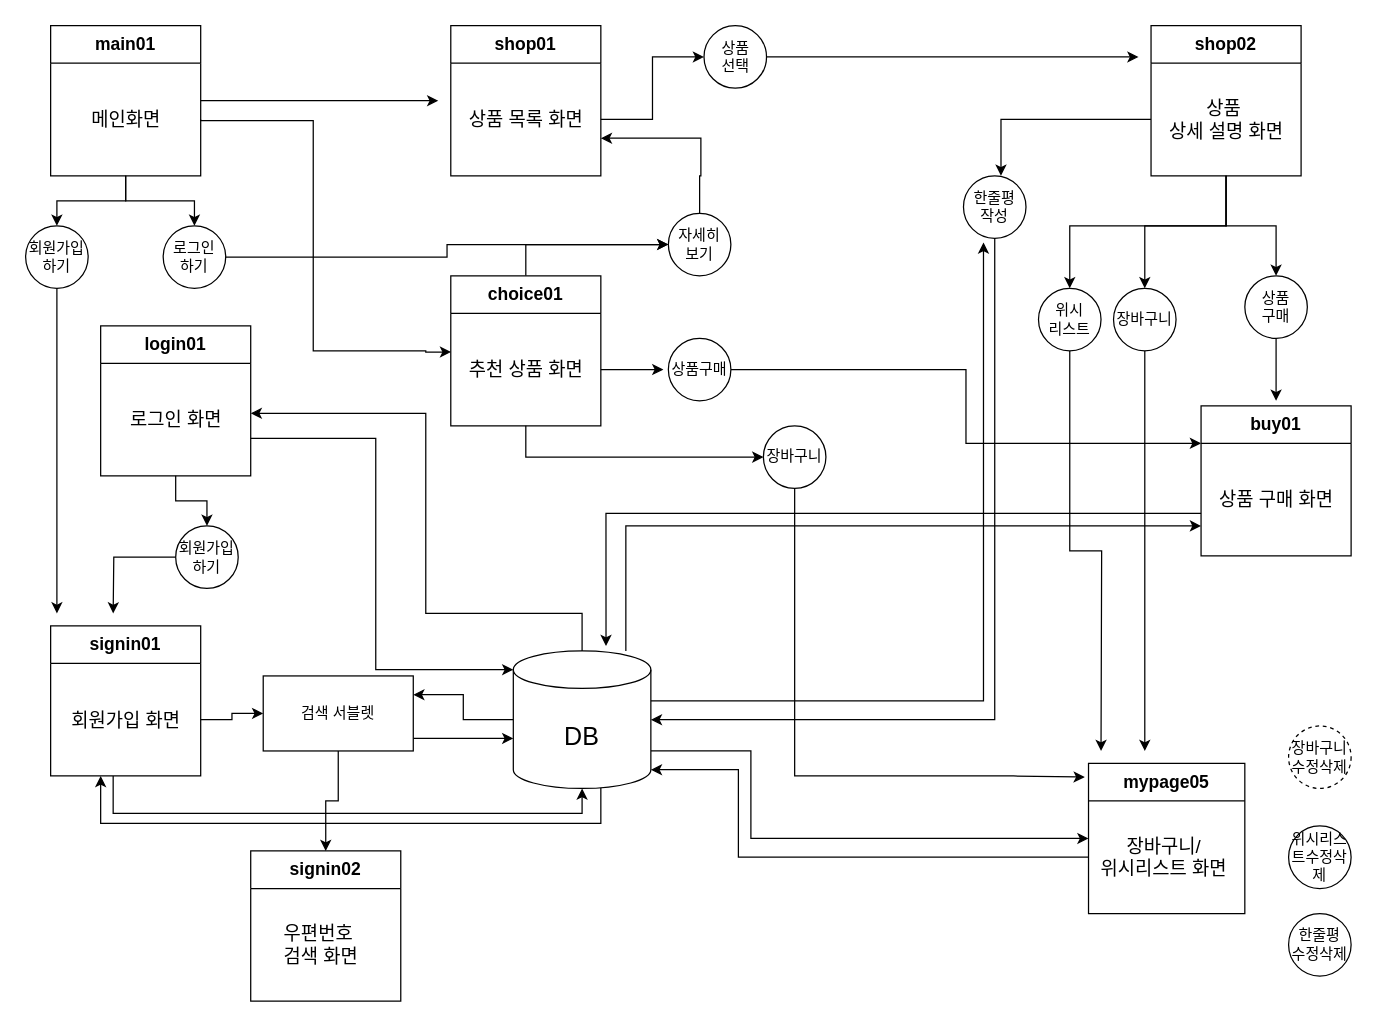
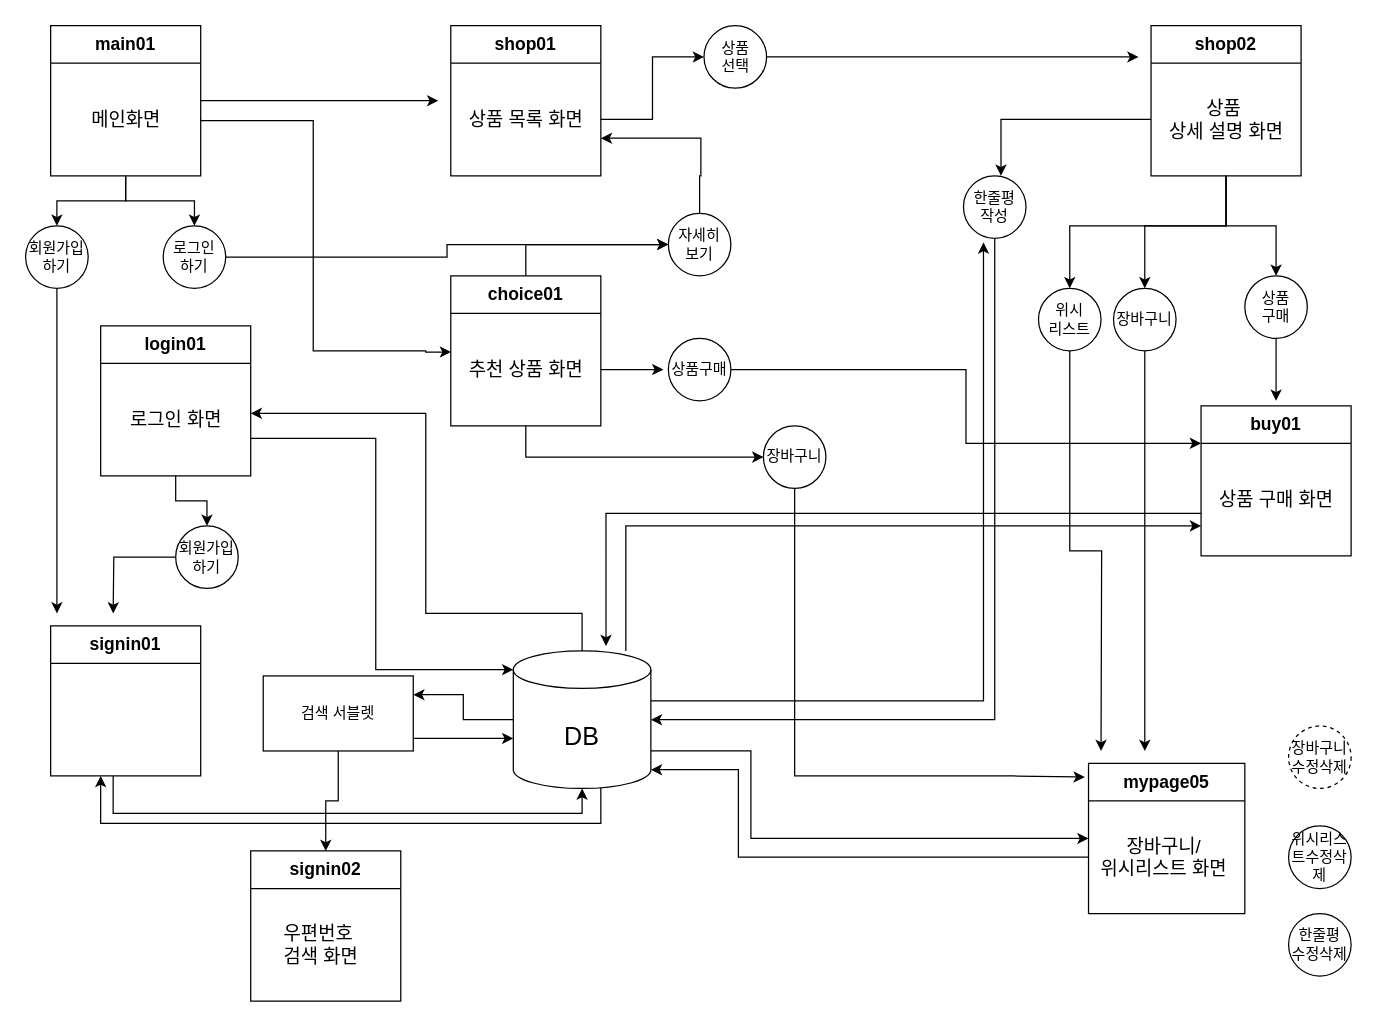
(126, 719) -> none
(231, 719) -> none
